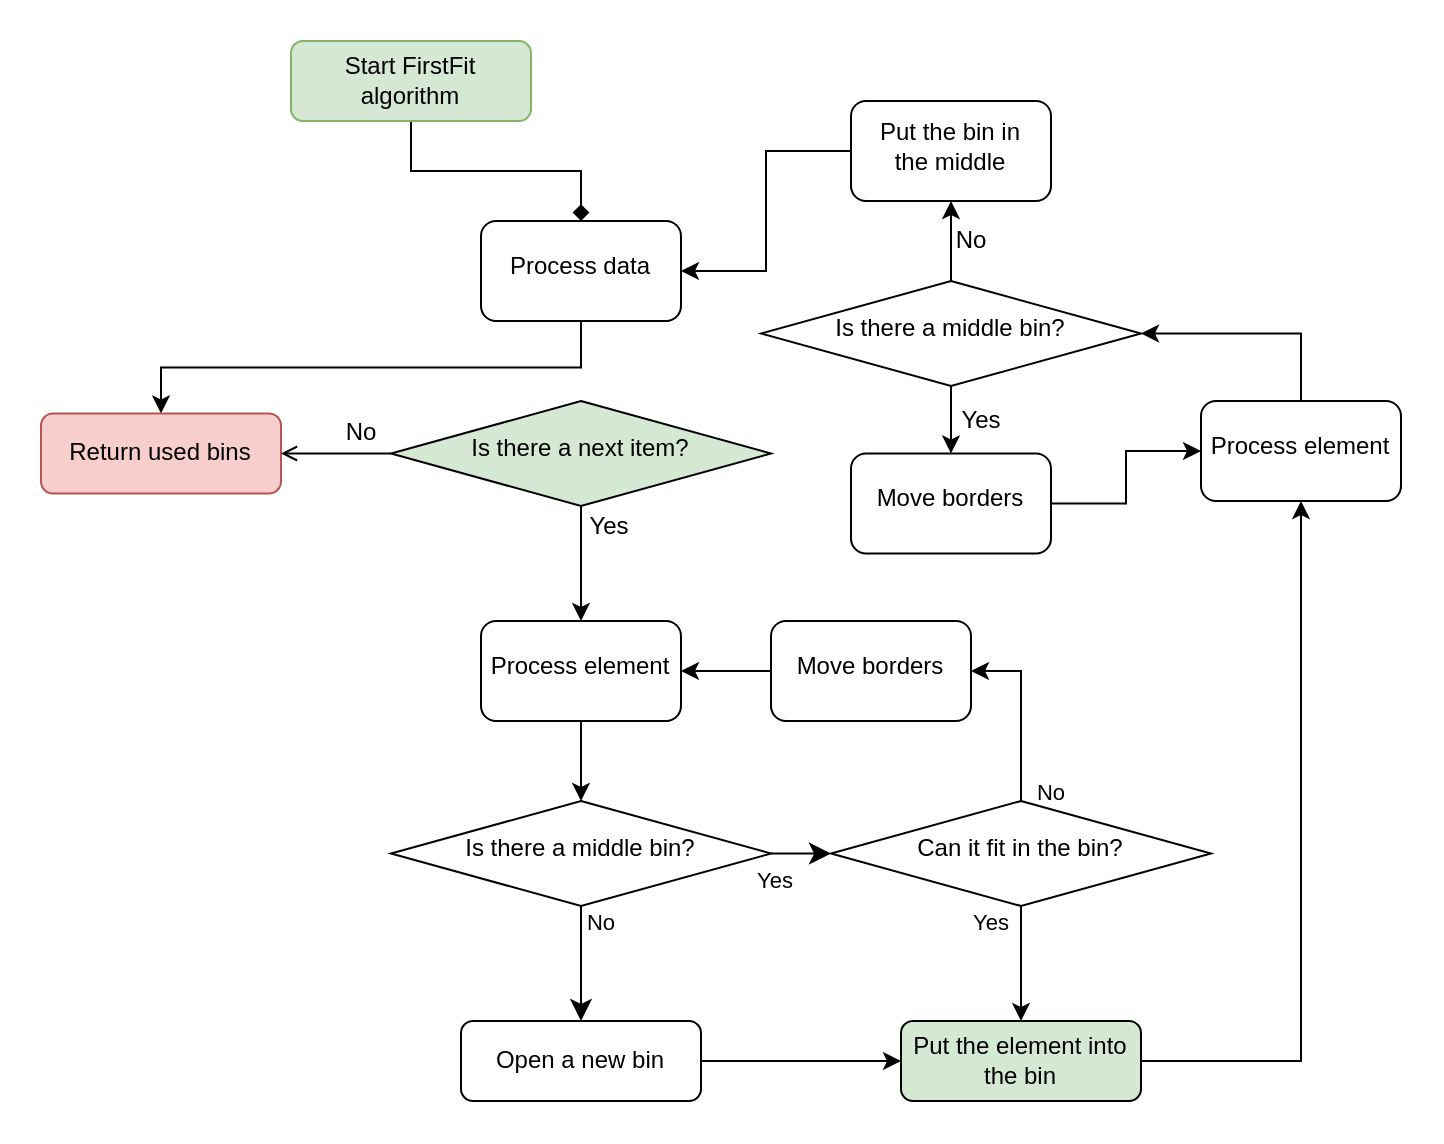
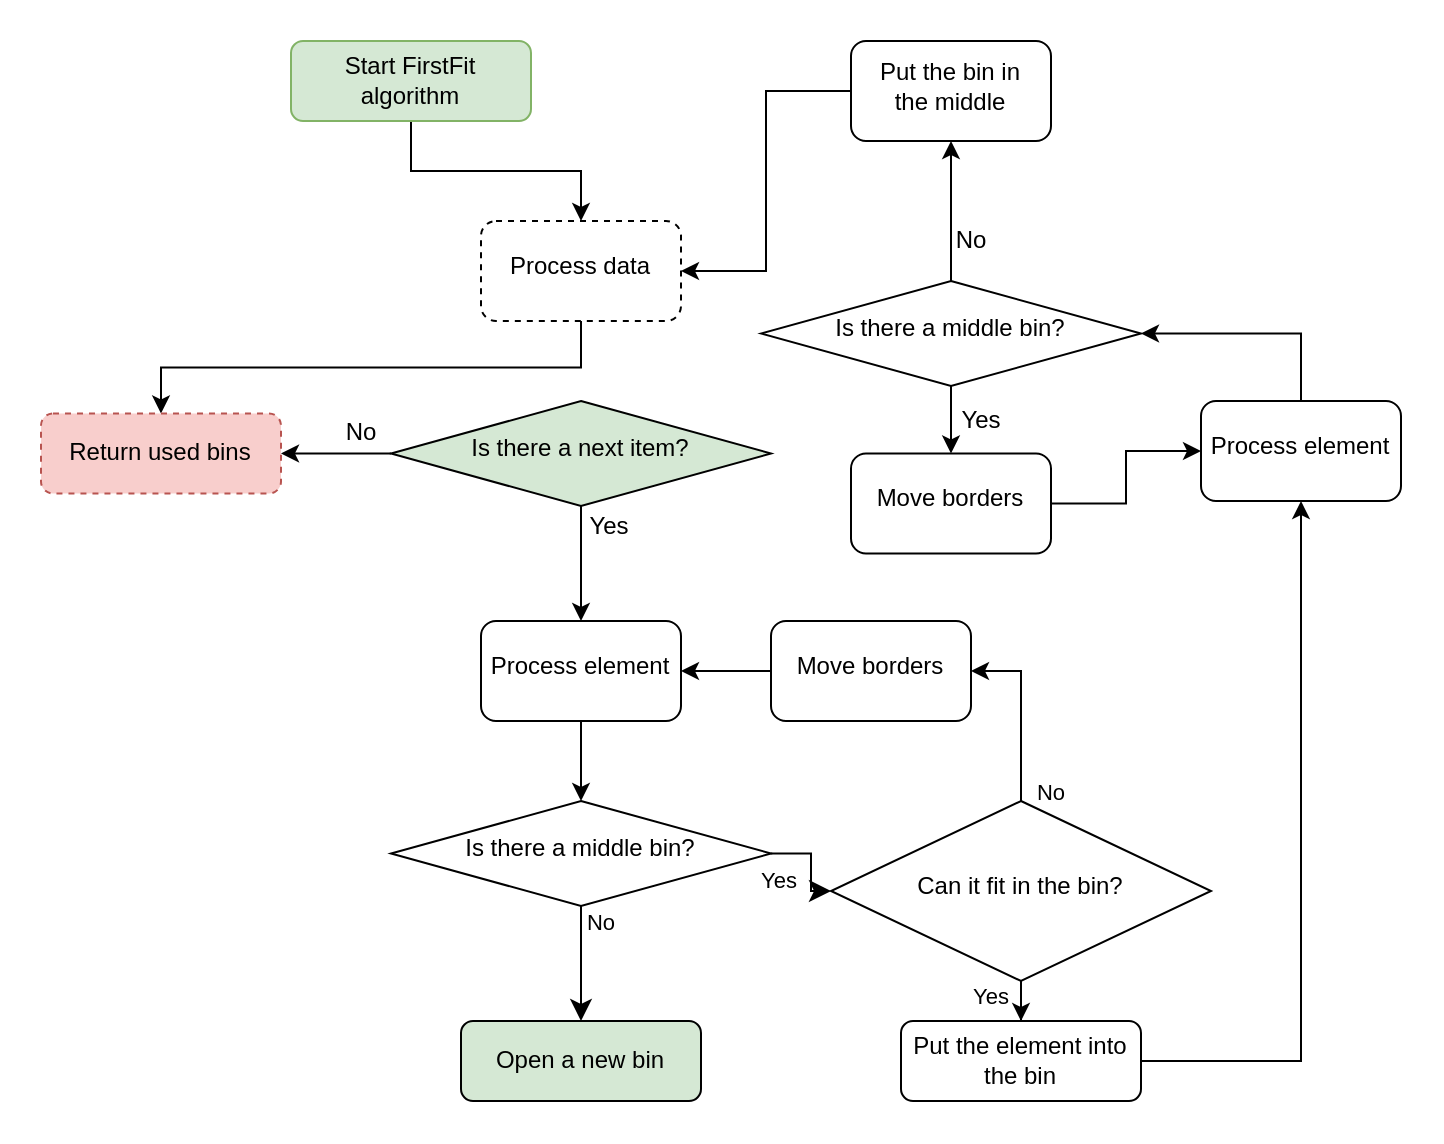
(951, 151) -> (951, 91)
(581, 205) -> (581, 206)
(581, 271) -> (581, 271)
(161, 454) -> (161, 454)
(293, 454) -> (296, 454)
(1021, 854) -> (1021, 891)
(581, 1061) -> (581, 1061)
(794, 1061) -> none
(1021, 1061) -> (1021, 1061)
